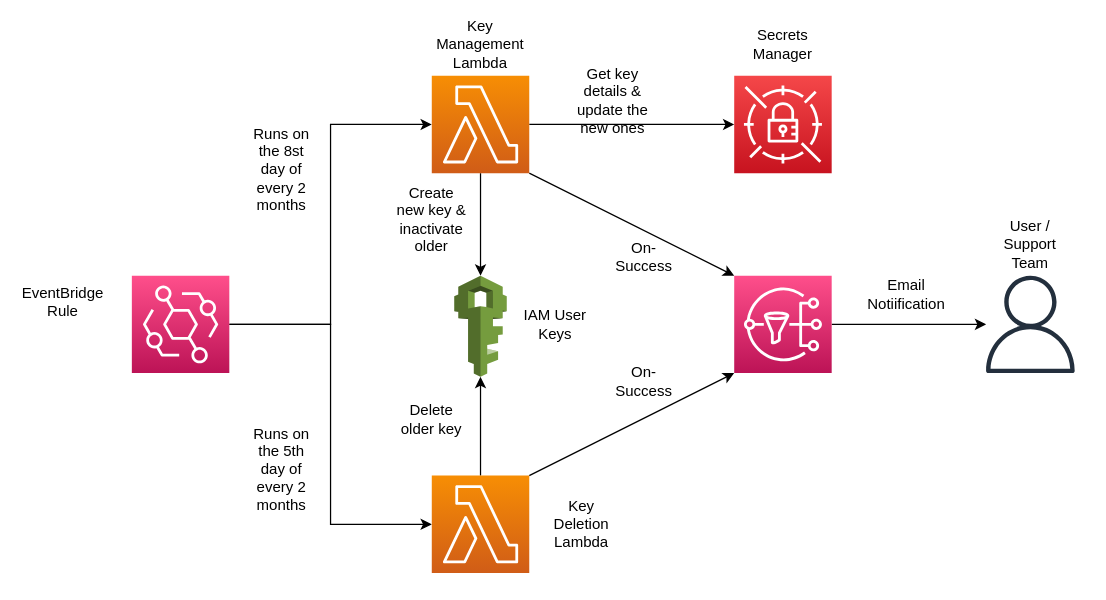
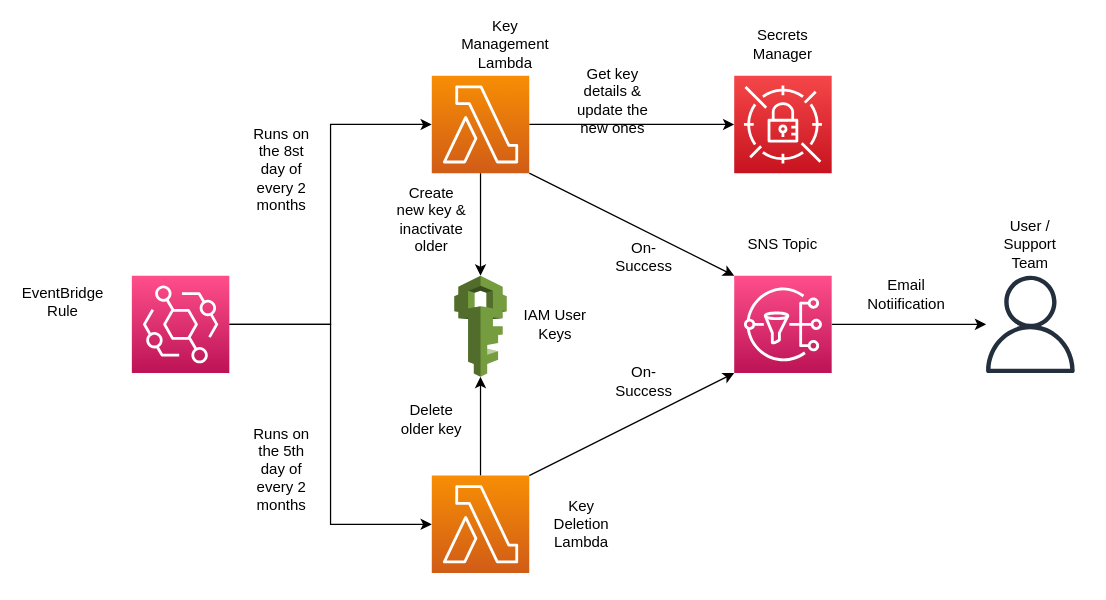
(481, 44) -> (506, 44)
none -> (783, 244)
